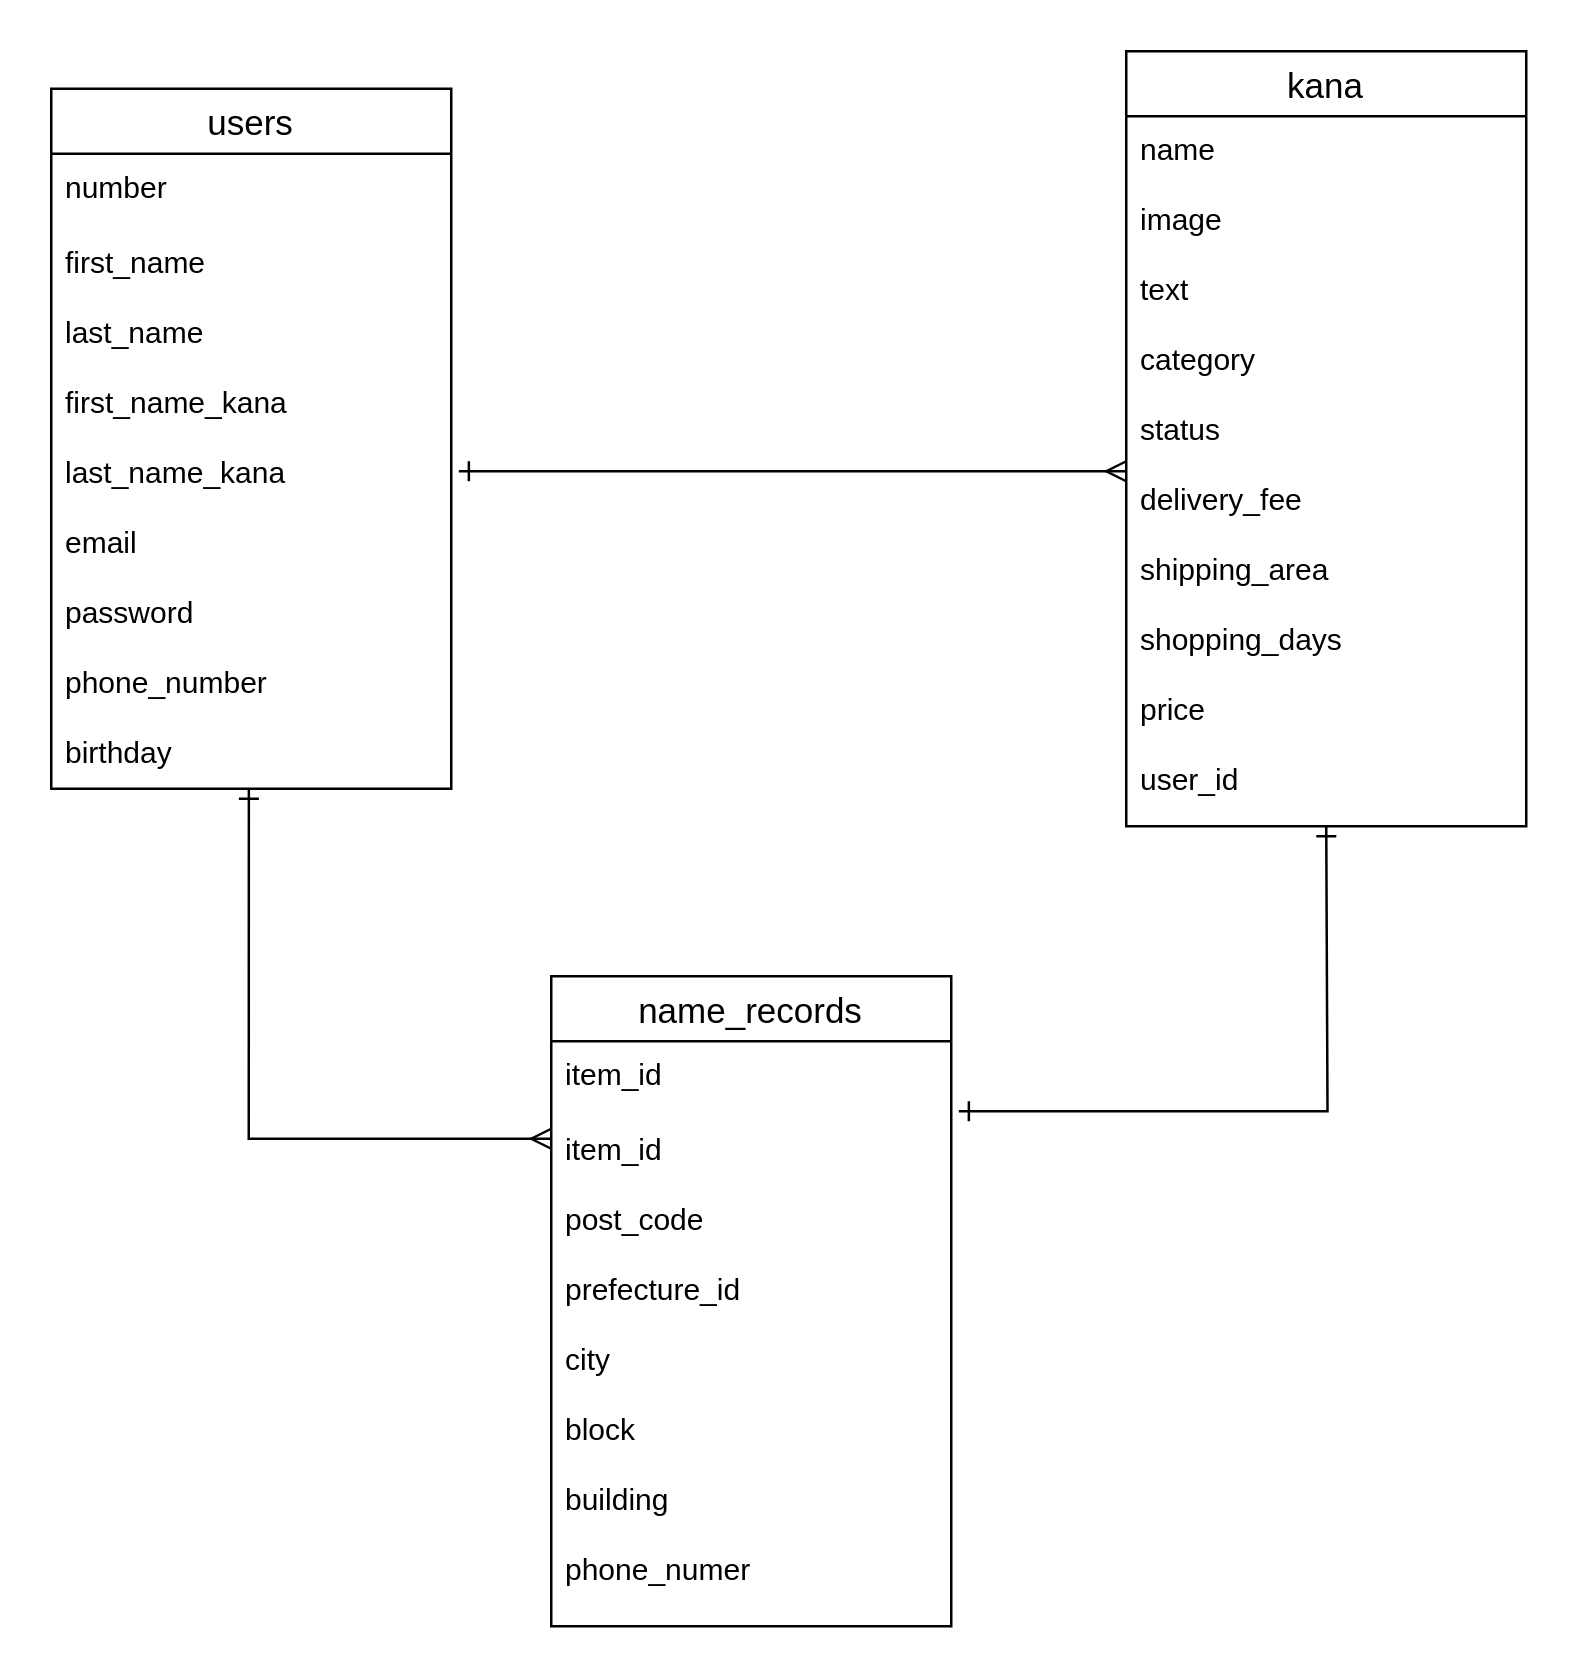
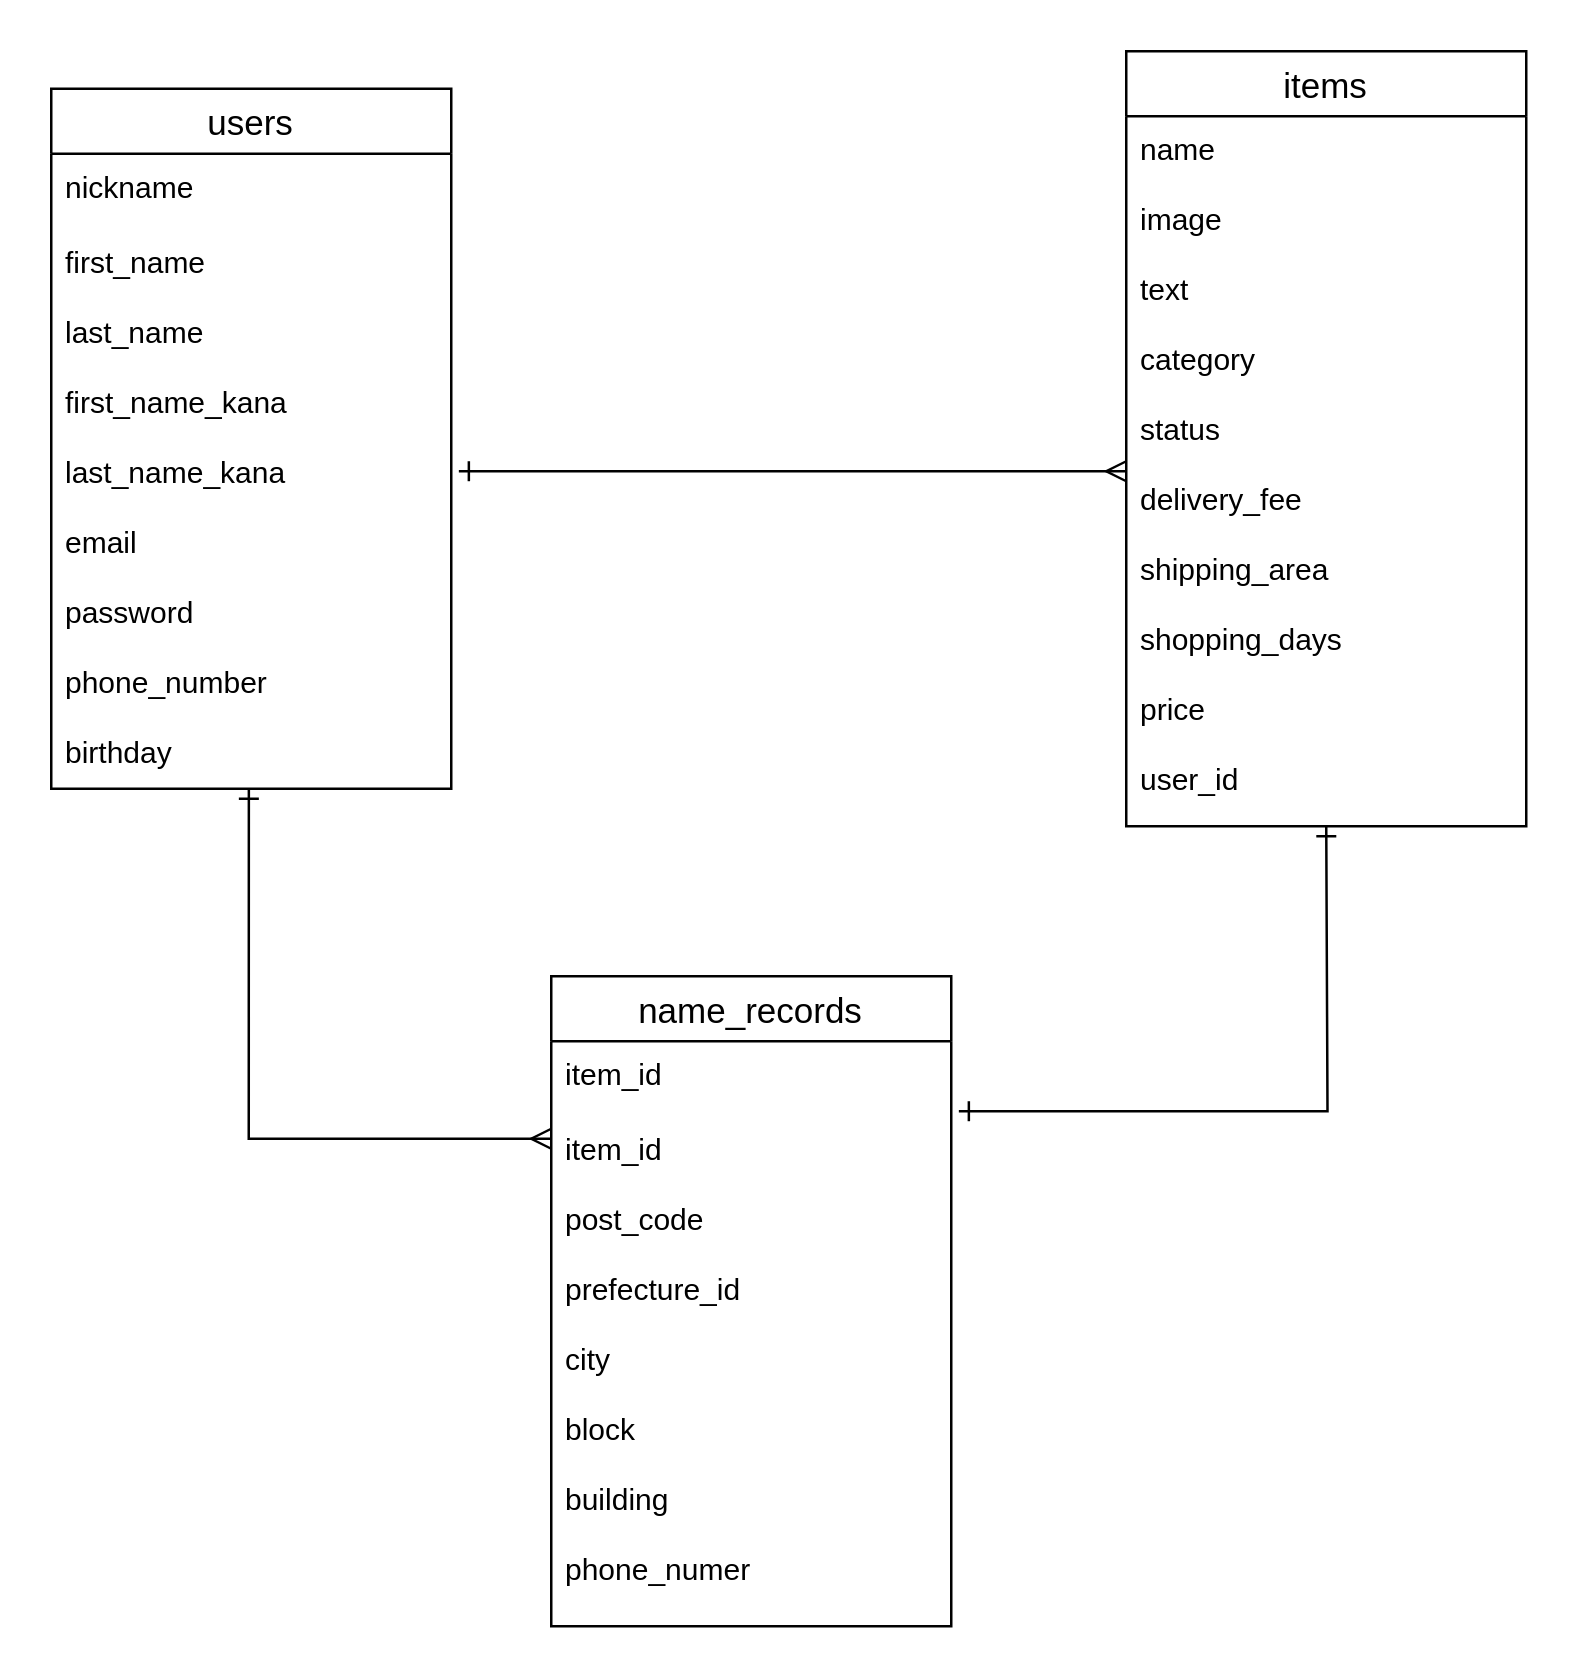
(1325, 86) -> (1325, 86)
(115, 188) -> (128, 188)
